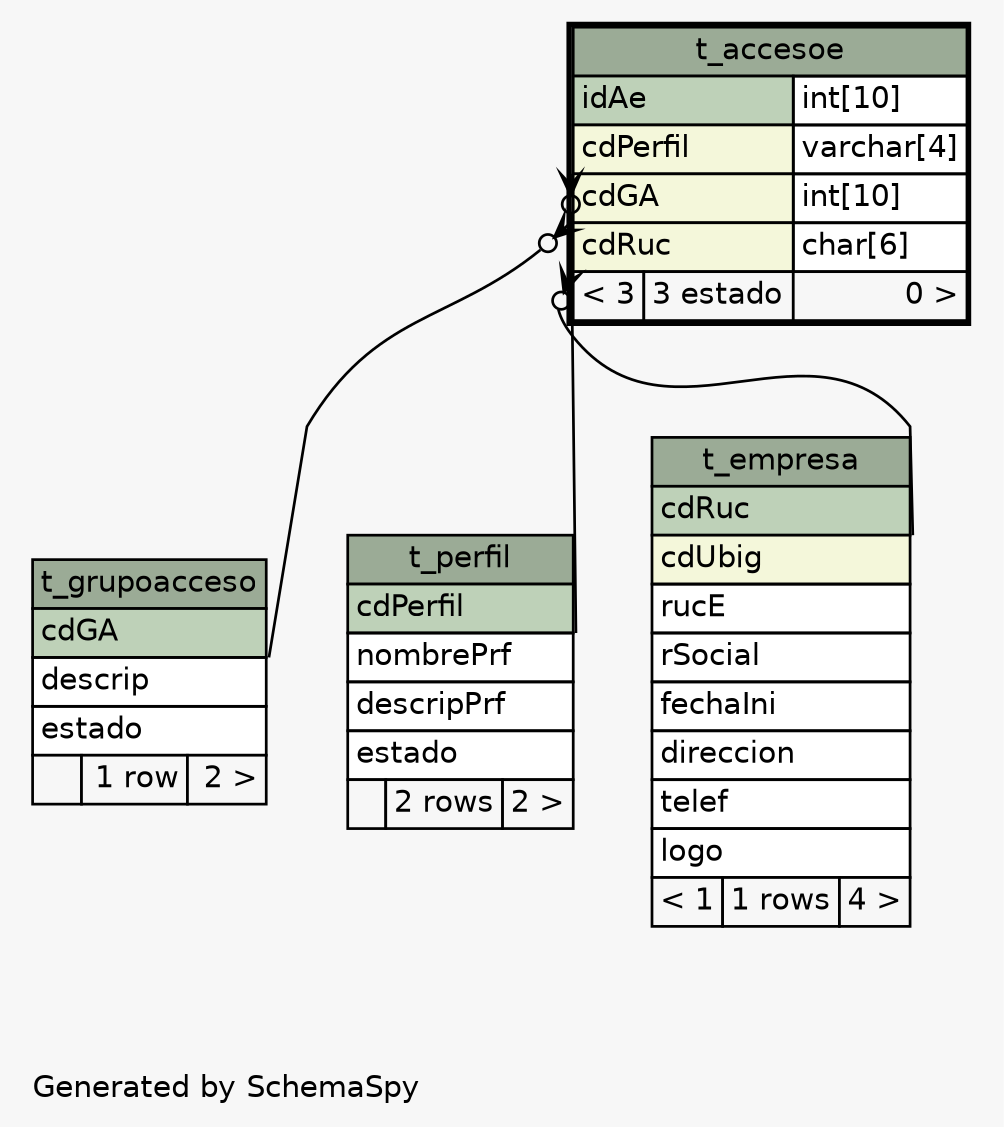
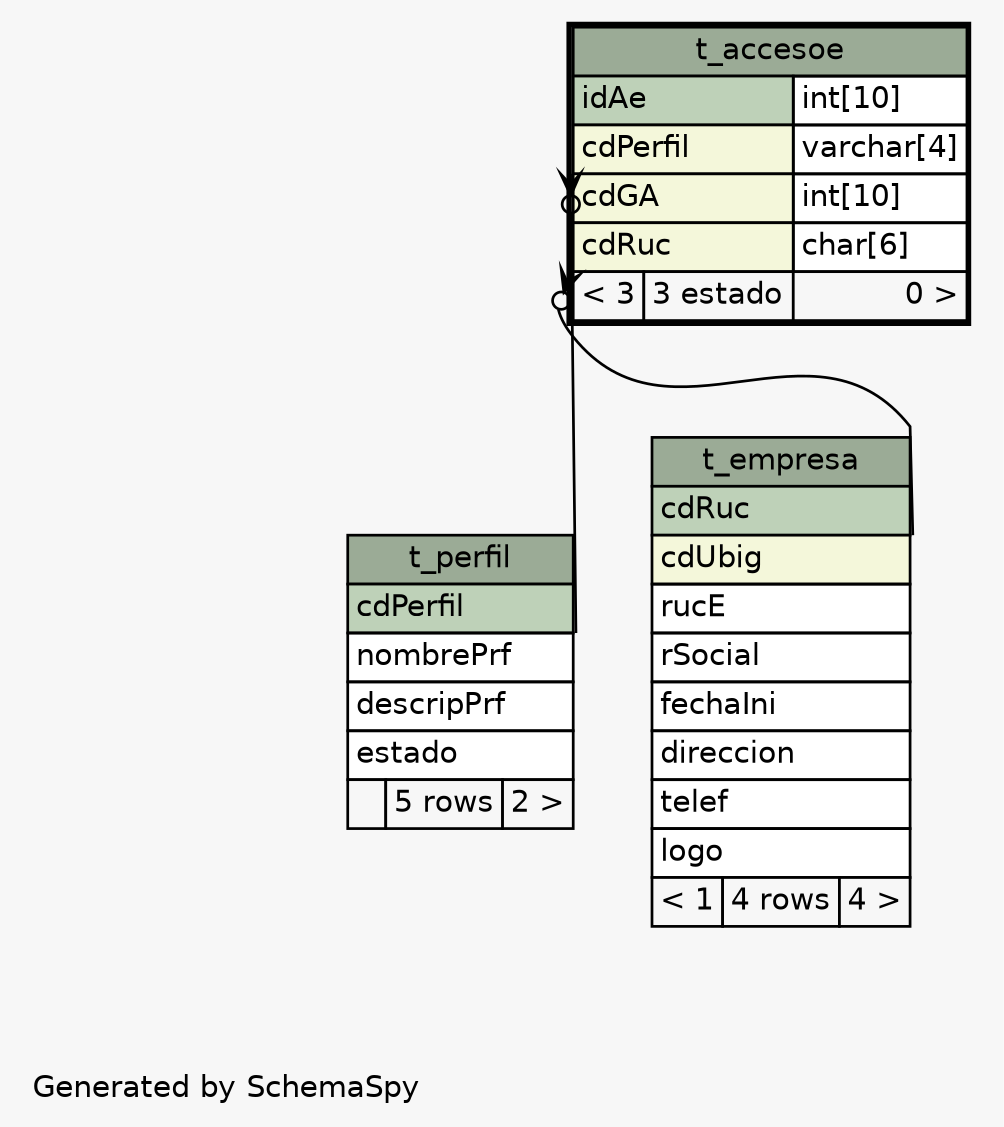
(149, 682) -> none
(444, 803) -> (444, 803)
(781, 901) -> (781, 901)
